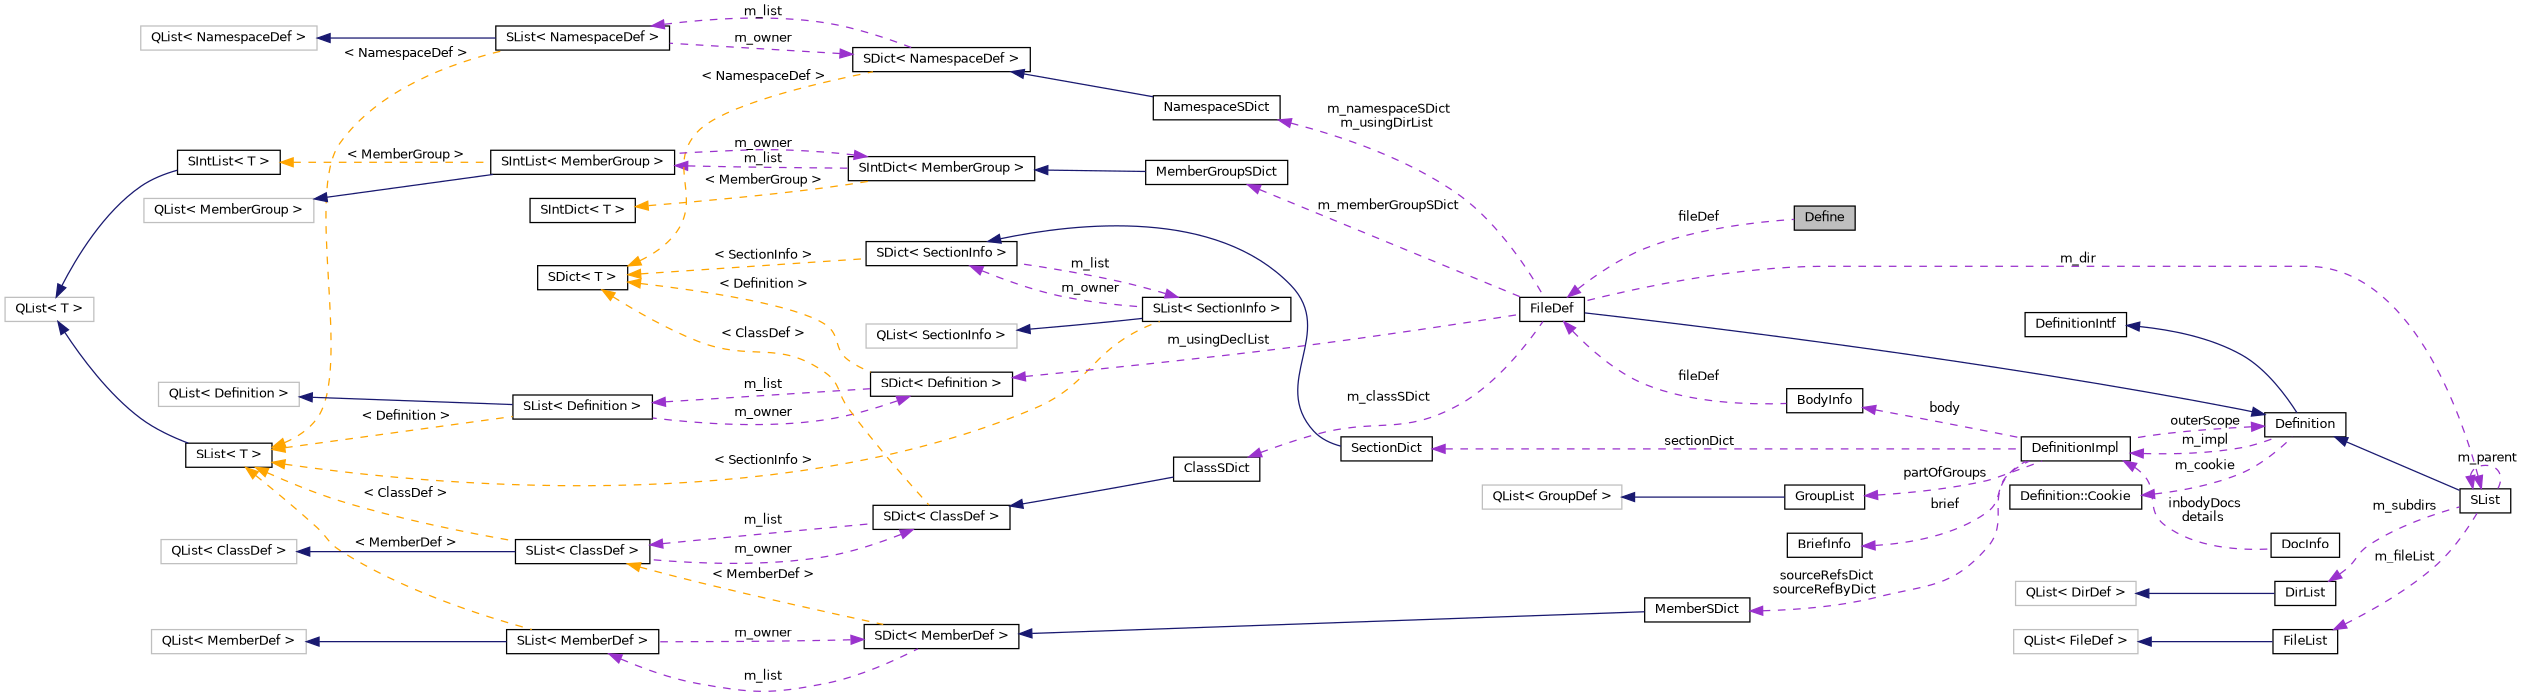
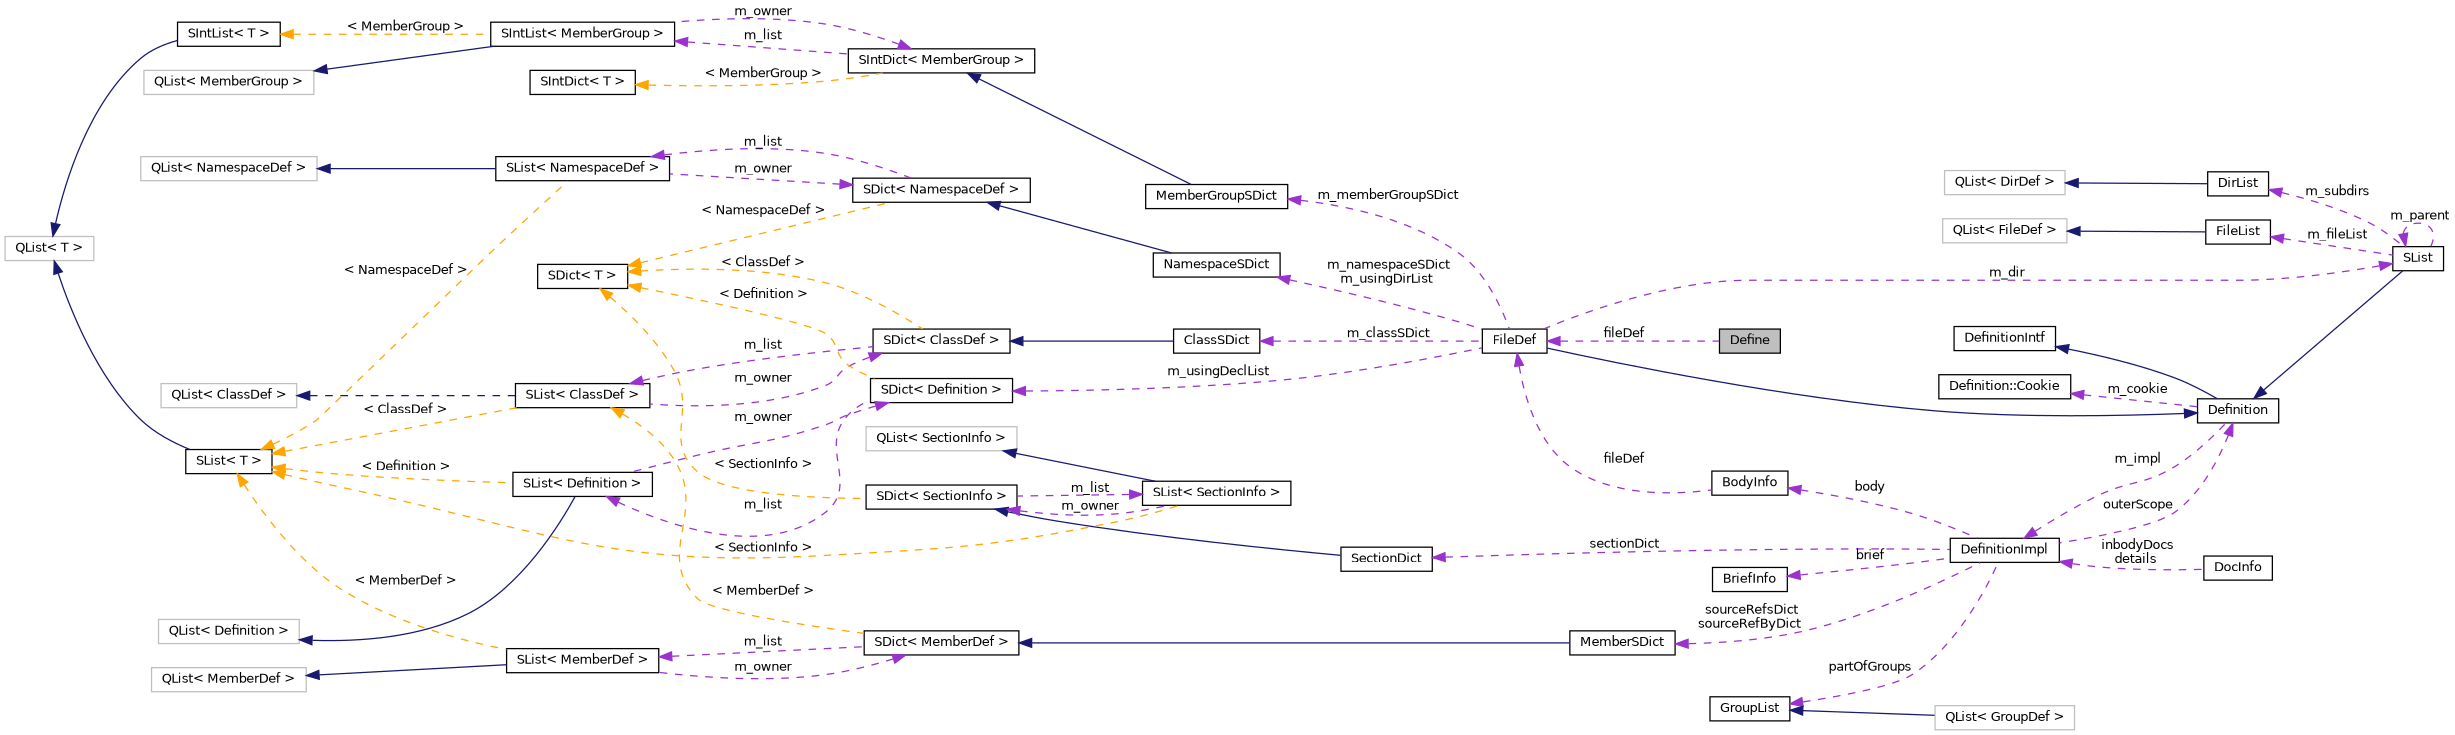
(1710, 497) -> (1869, 713)
(413, 552) -> (413, 396)
